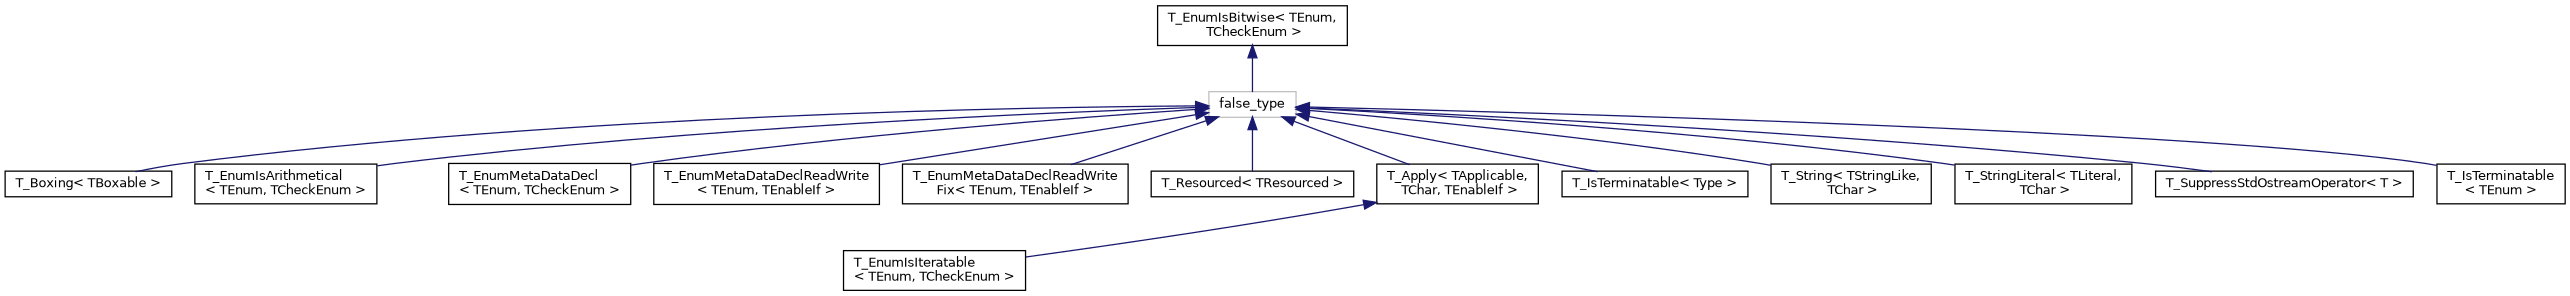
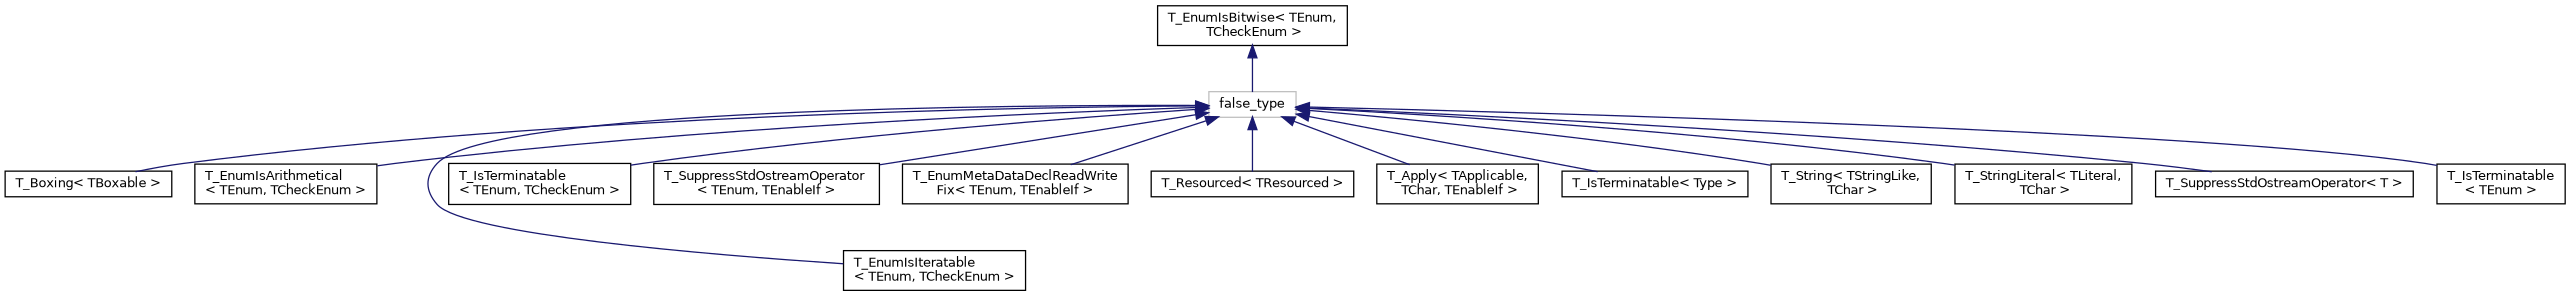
(540, 184) -> (540, 184)
(767, 184) -> (767, 184)
(1195, 232) -> (494, 142)
